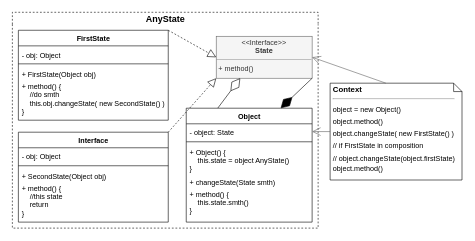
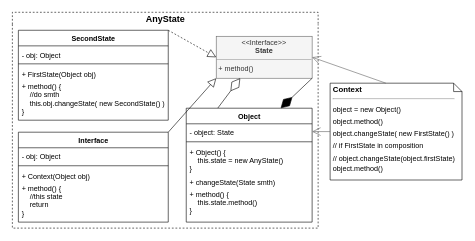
(94, 39) -> (94, 39)
(176, 123) -> (176, 123)
(212, 152) -> (212, 152)
(70, 176) -> (62, 176)
(212, 194) -> (212, 194)
